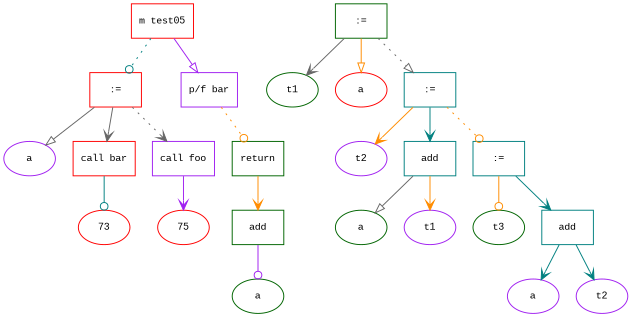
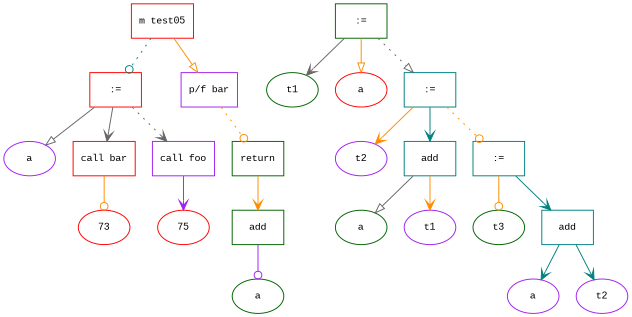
(183, 52) -> (183, 52)
(104, 189) -> (104, 189)
